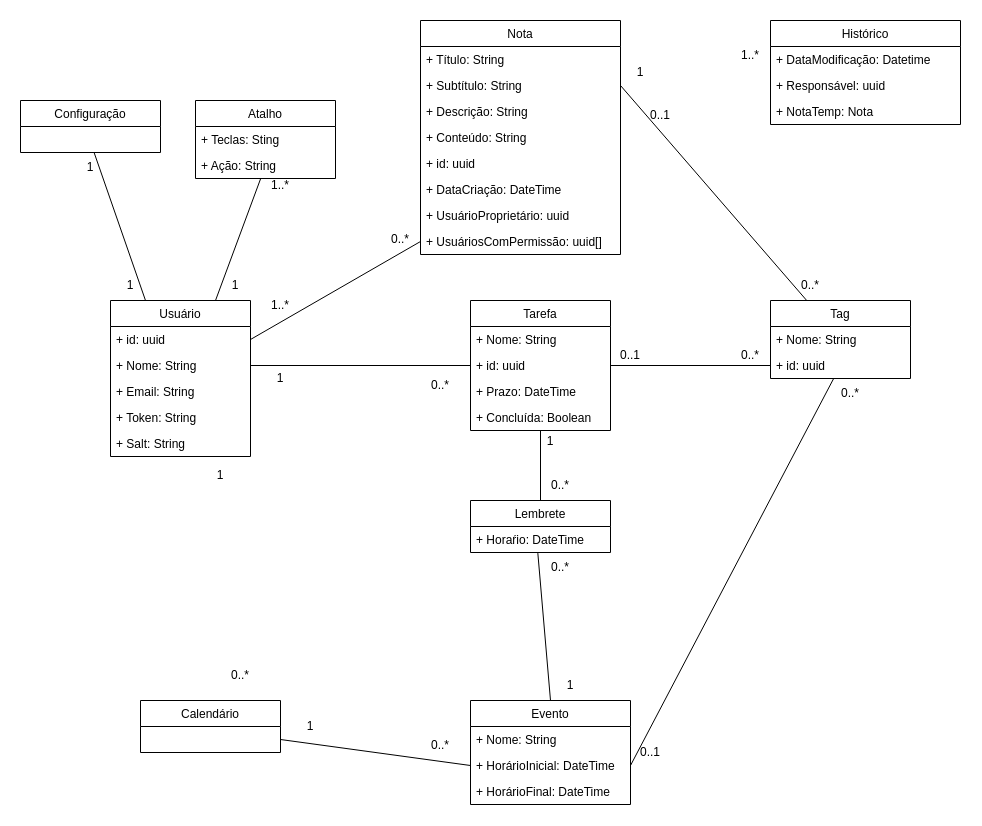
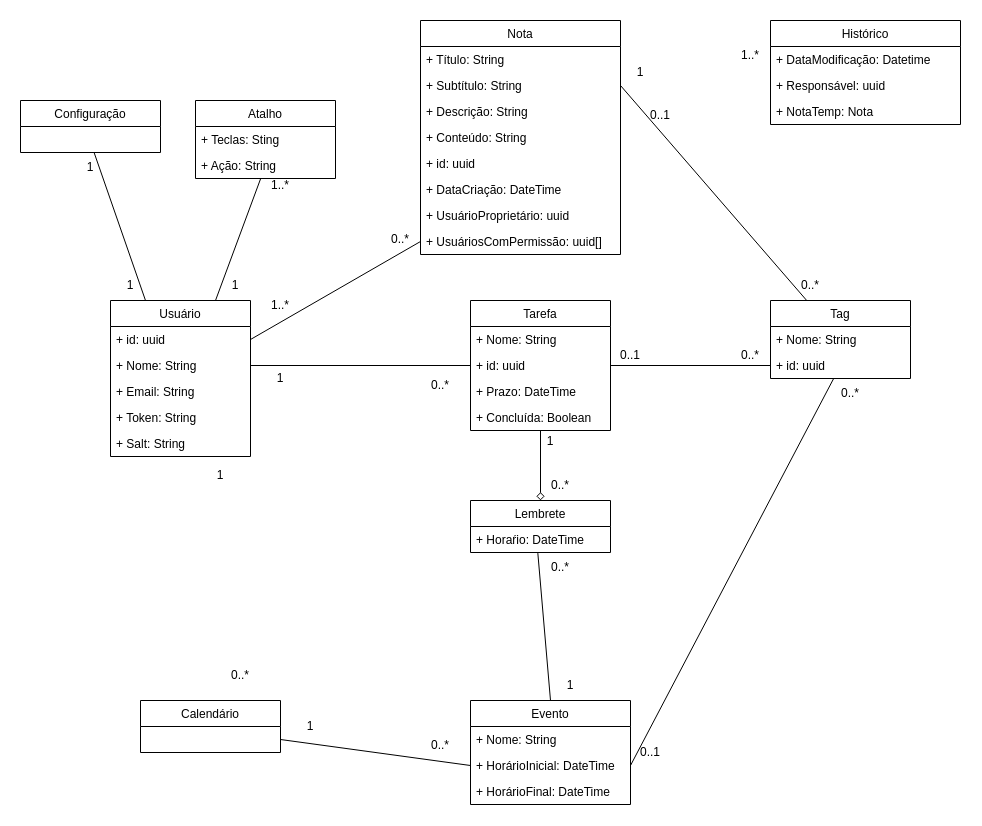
(541, 495) -> (541, 492)
